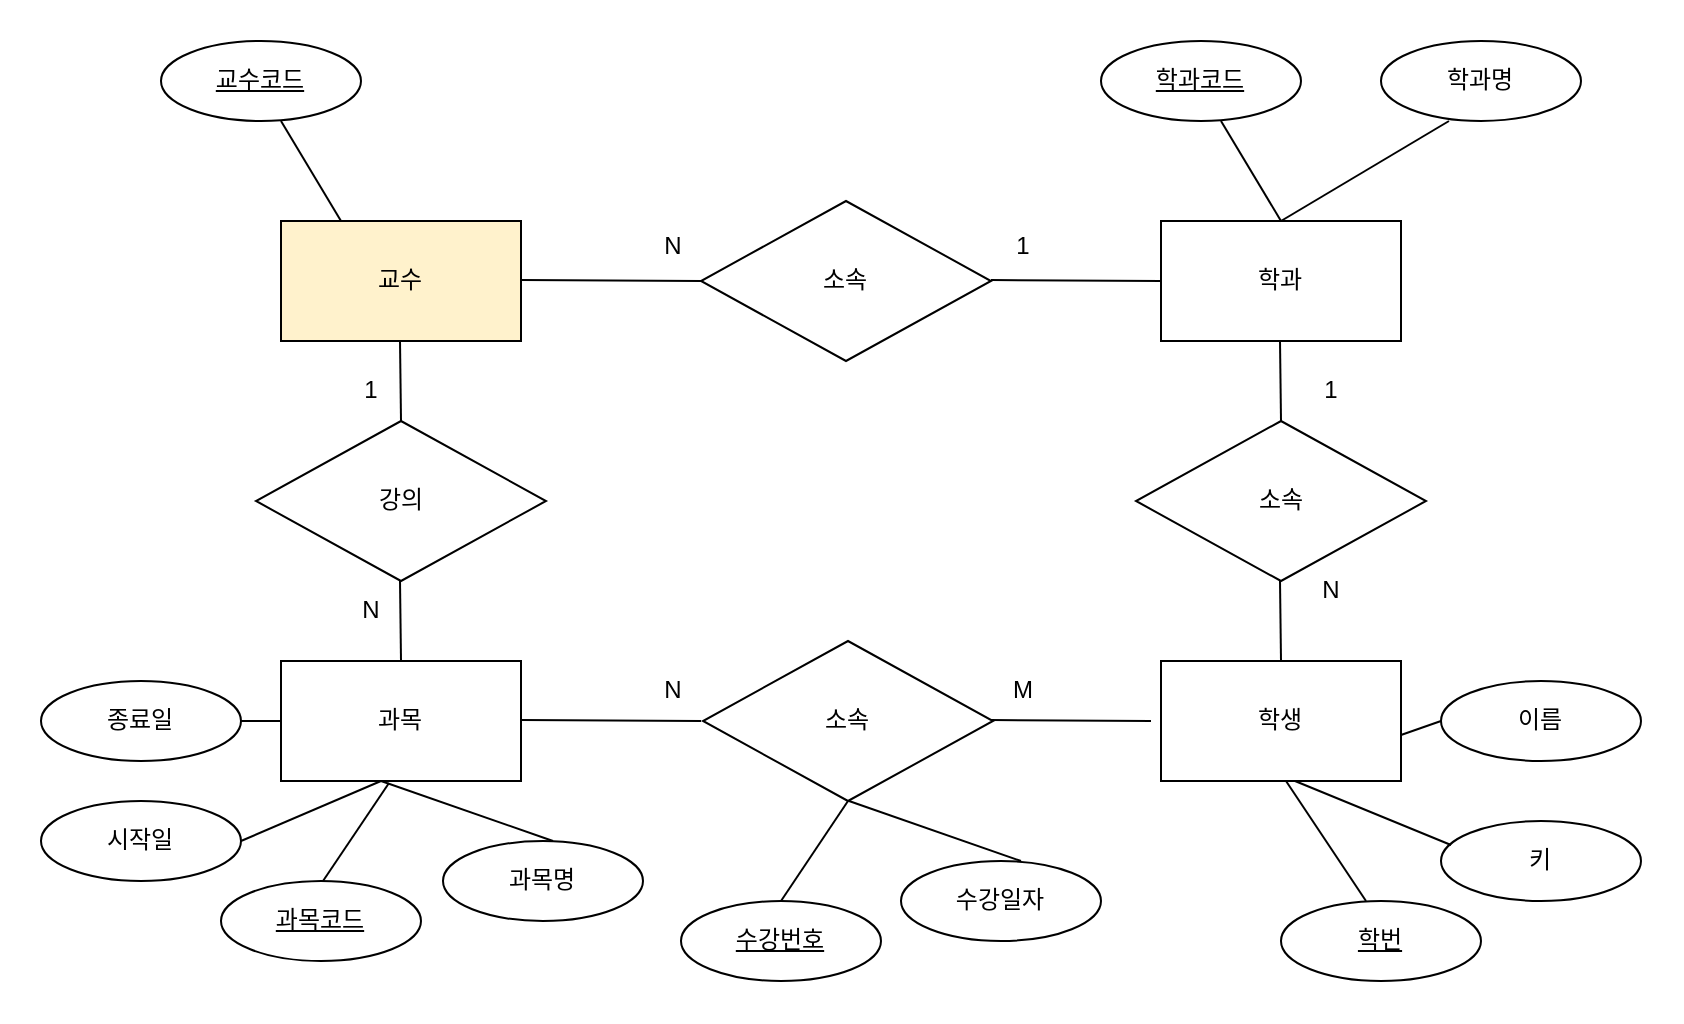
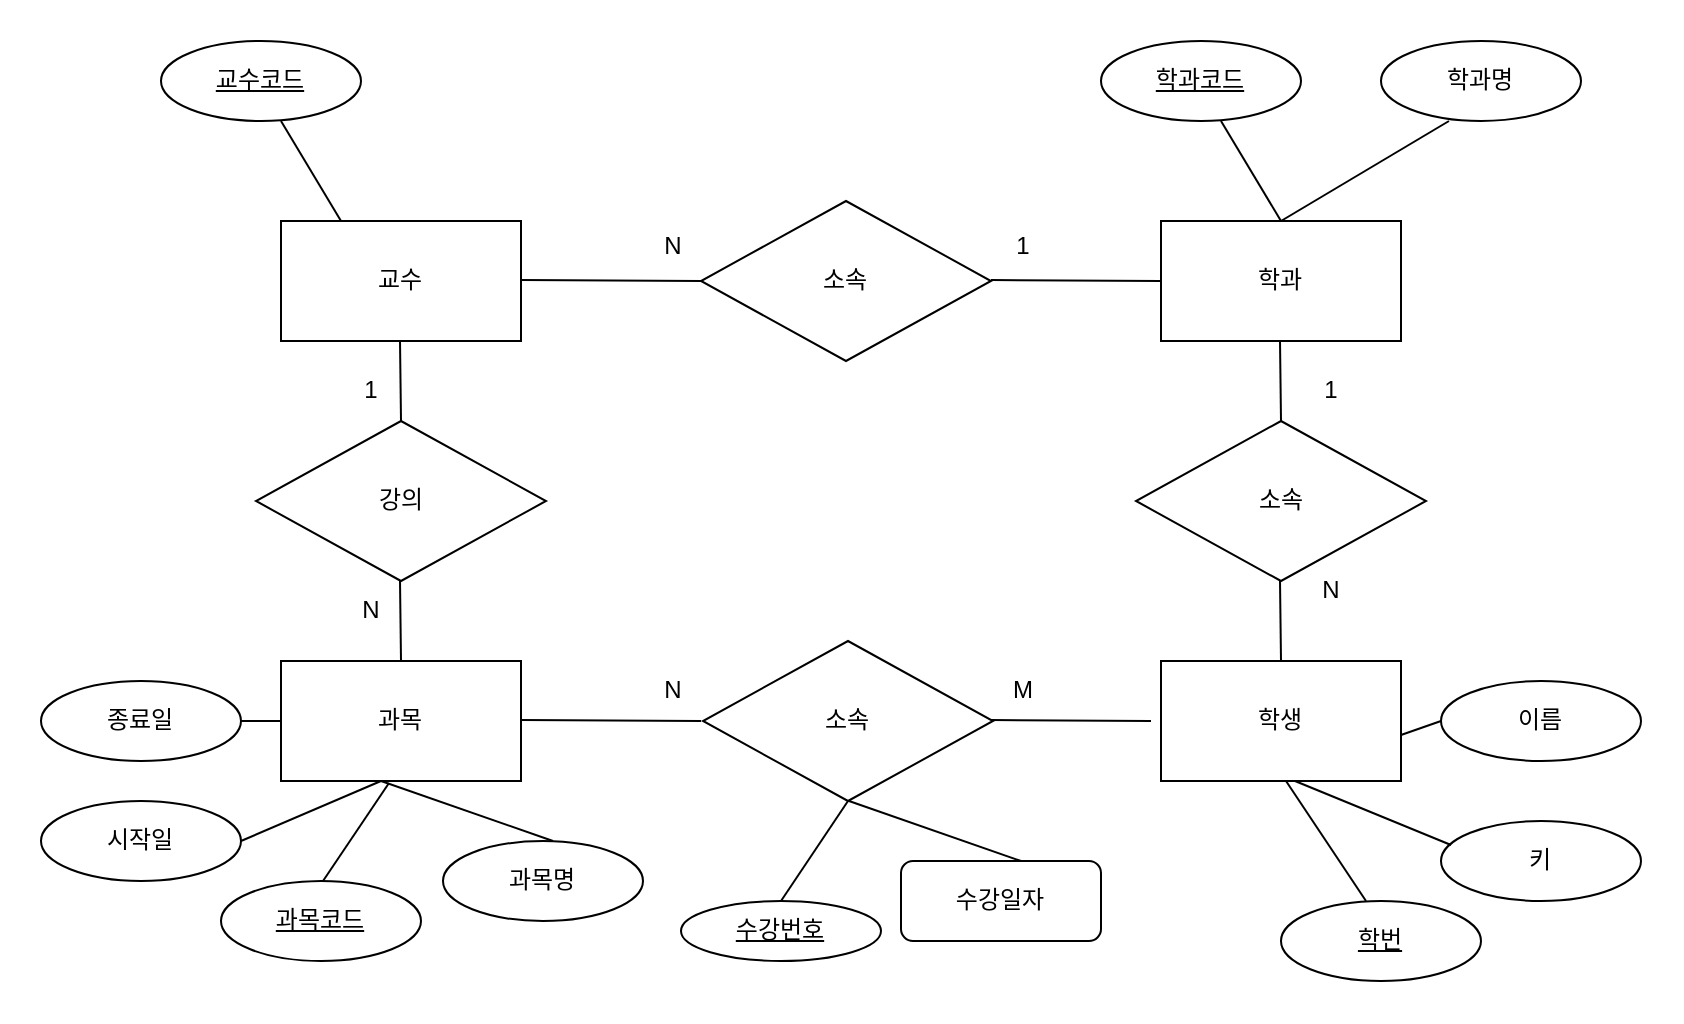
(401, 281) -> (401, 281)
(1001, 901) -> (1001, 901)
(781, 941) -> (781, 931)
